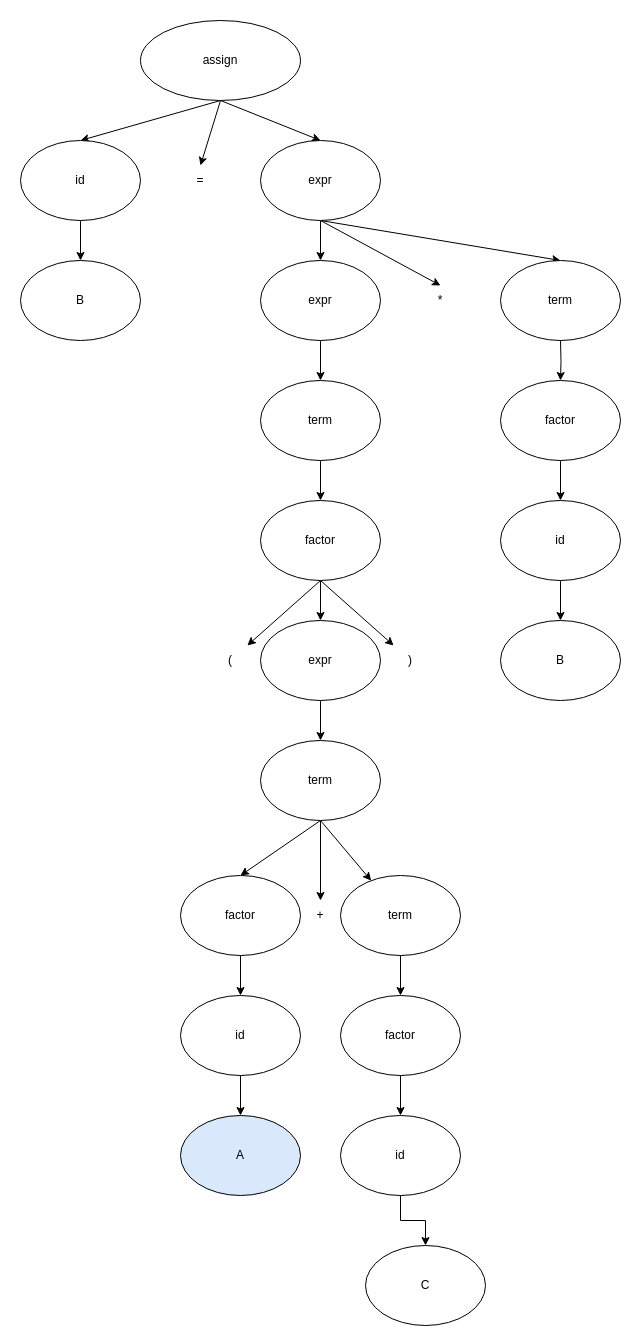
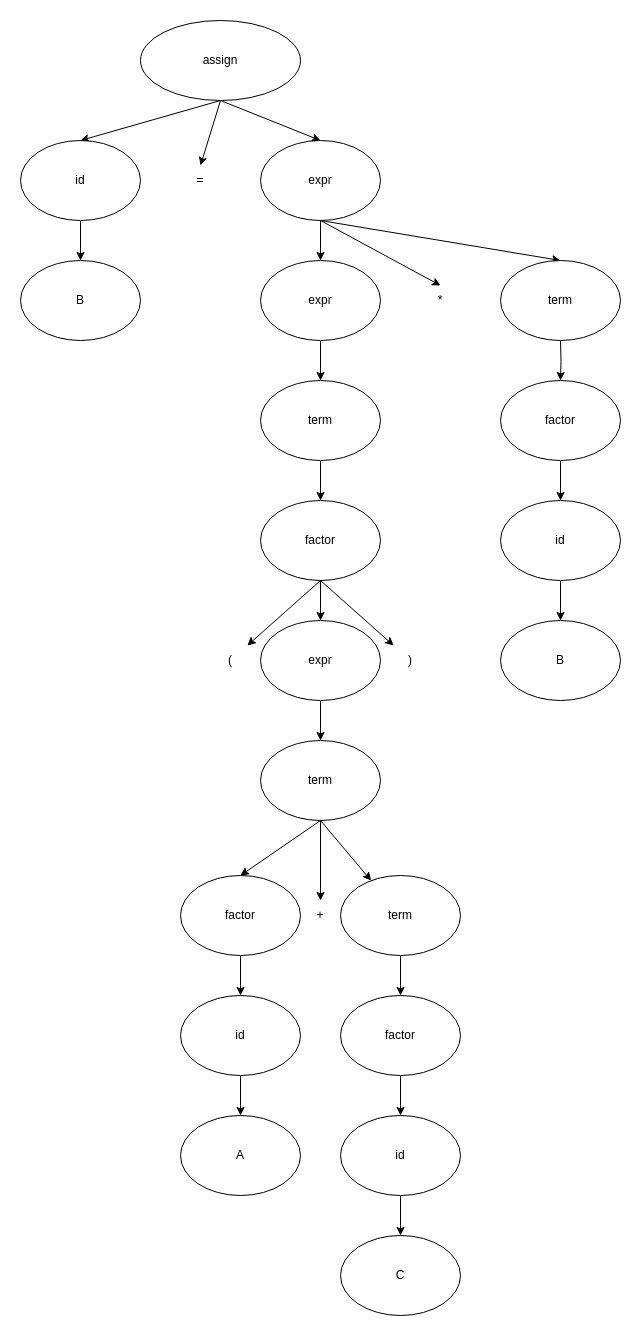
(241, 1156) -> (241, 1156)
(426, 1286) -> (401, 1276)
